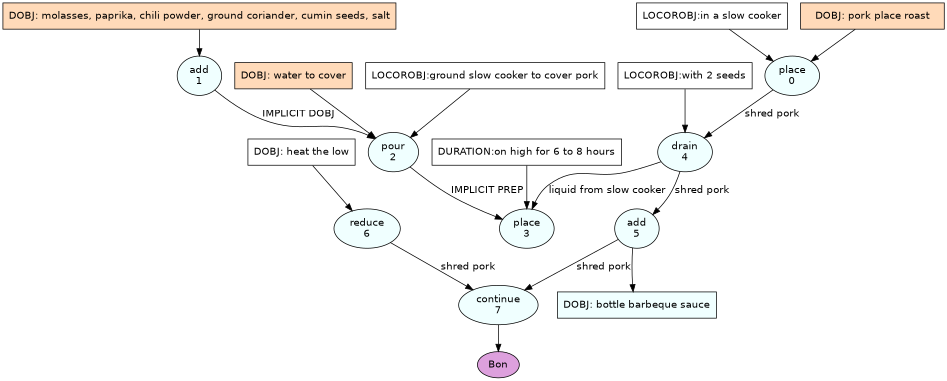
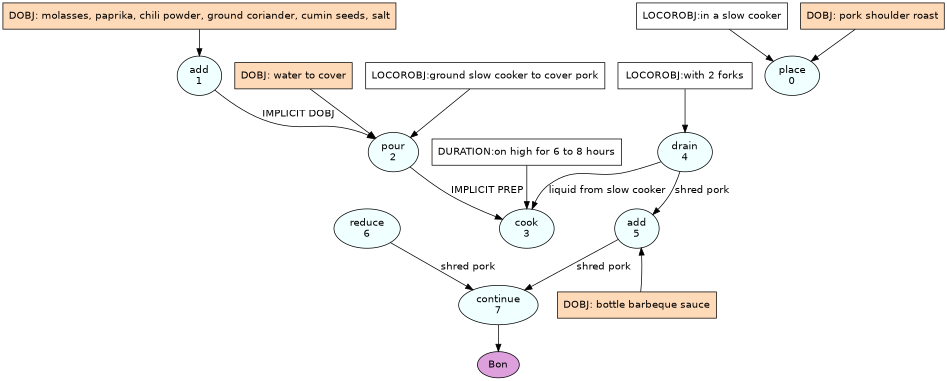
(872, 16) -> (872, 16)
(685, 76) -> (685, 76)
(742, 112) -> none
(302, 152) -> none
(527, 229) -> (527, 229)
(632, 266) -> (642, 274)
(637, 305) -> (637, 305)
